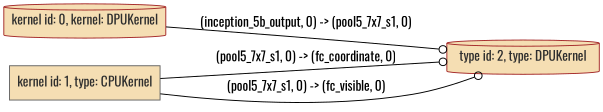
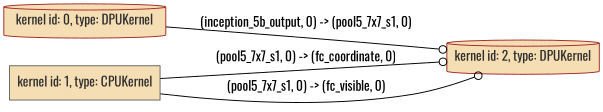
(85, 21) -> (85, 21)
(523, 57) -> (523, 57)
